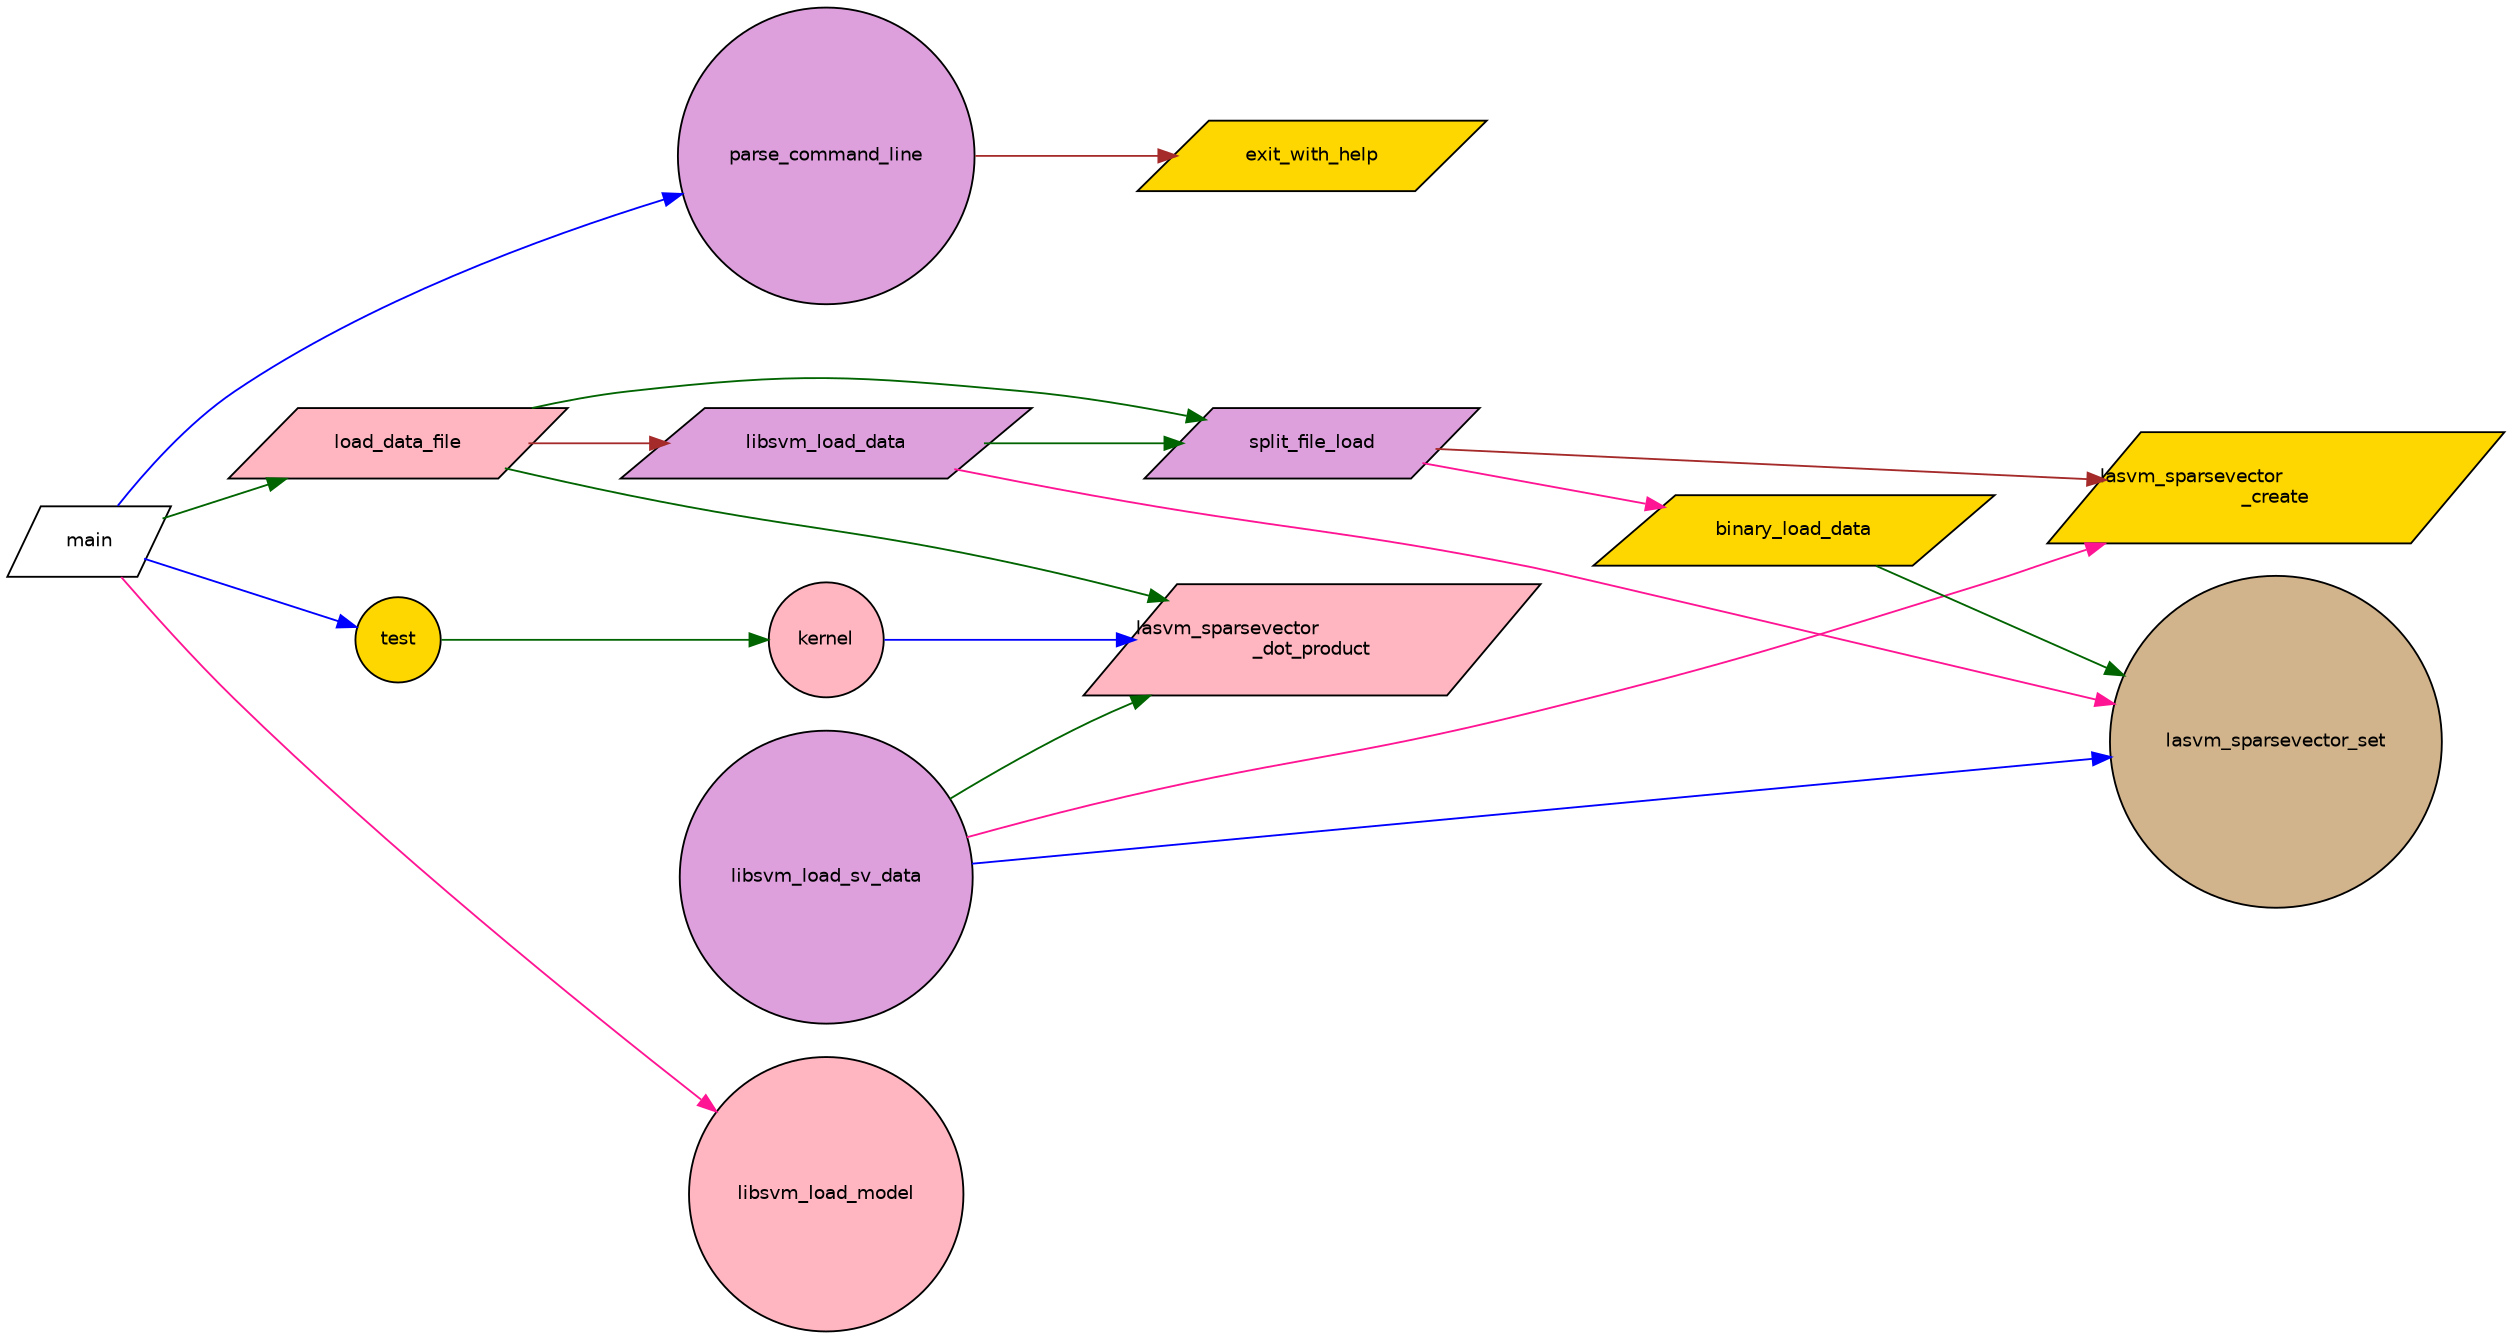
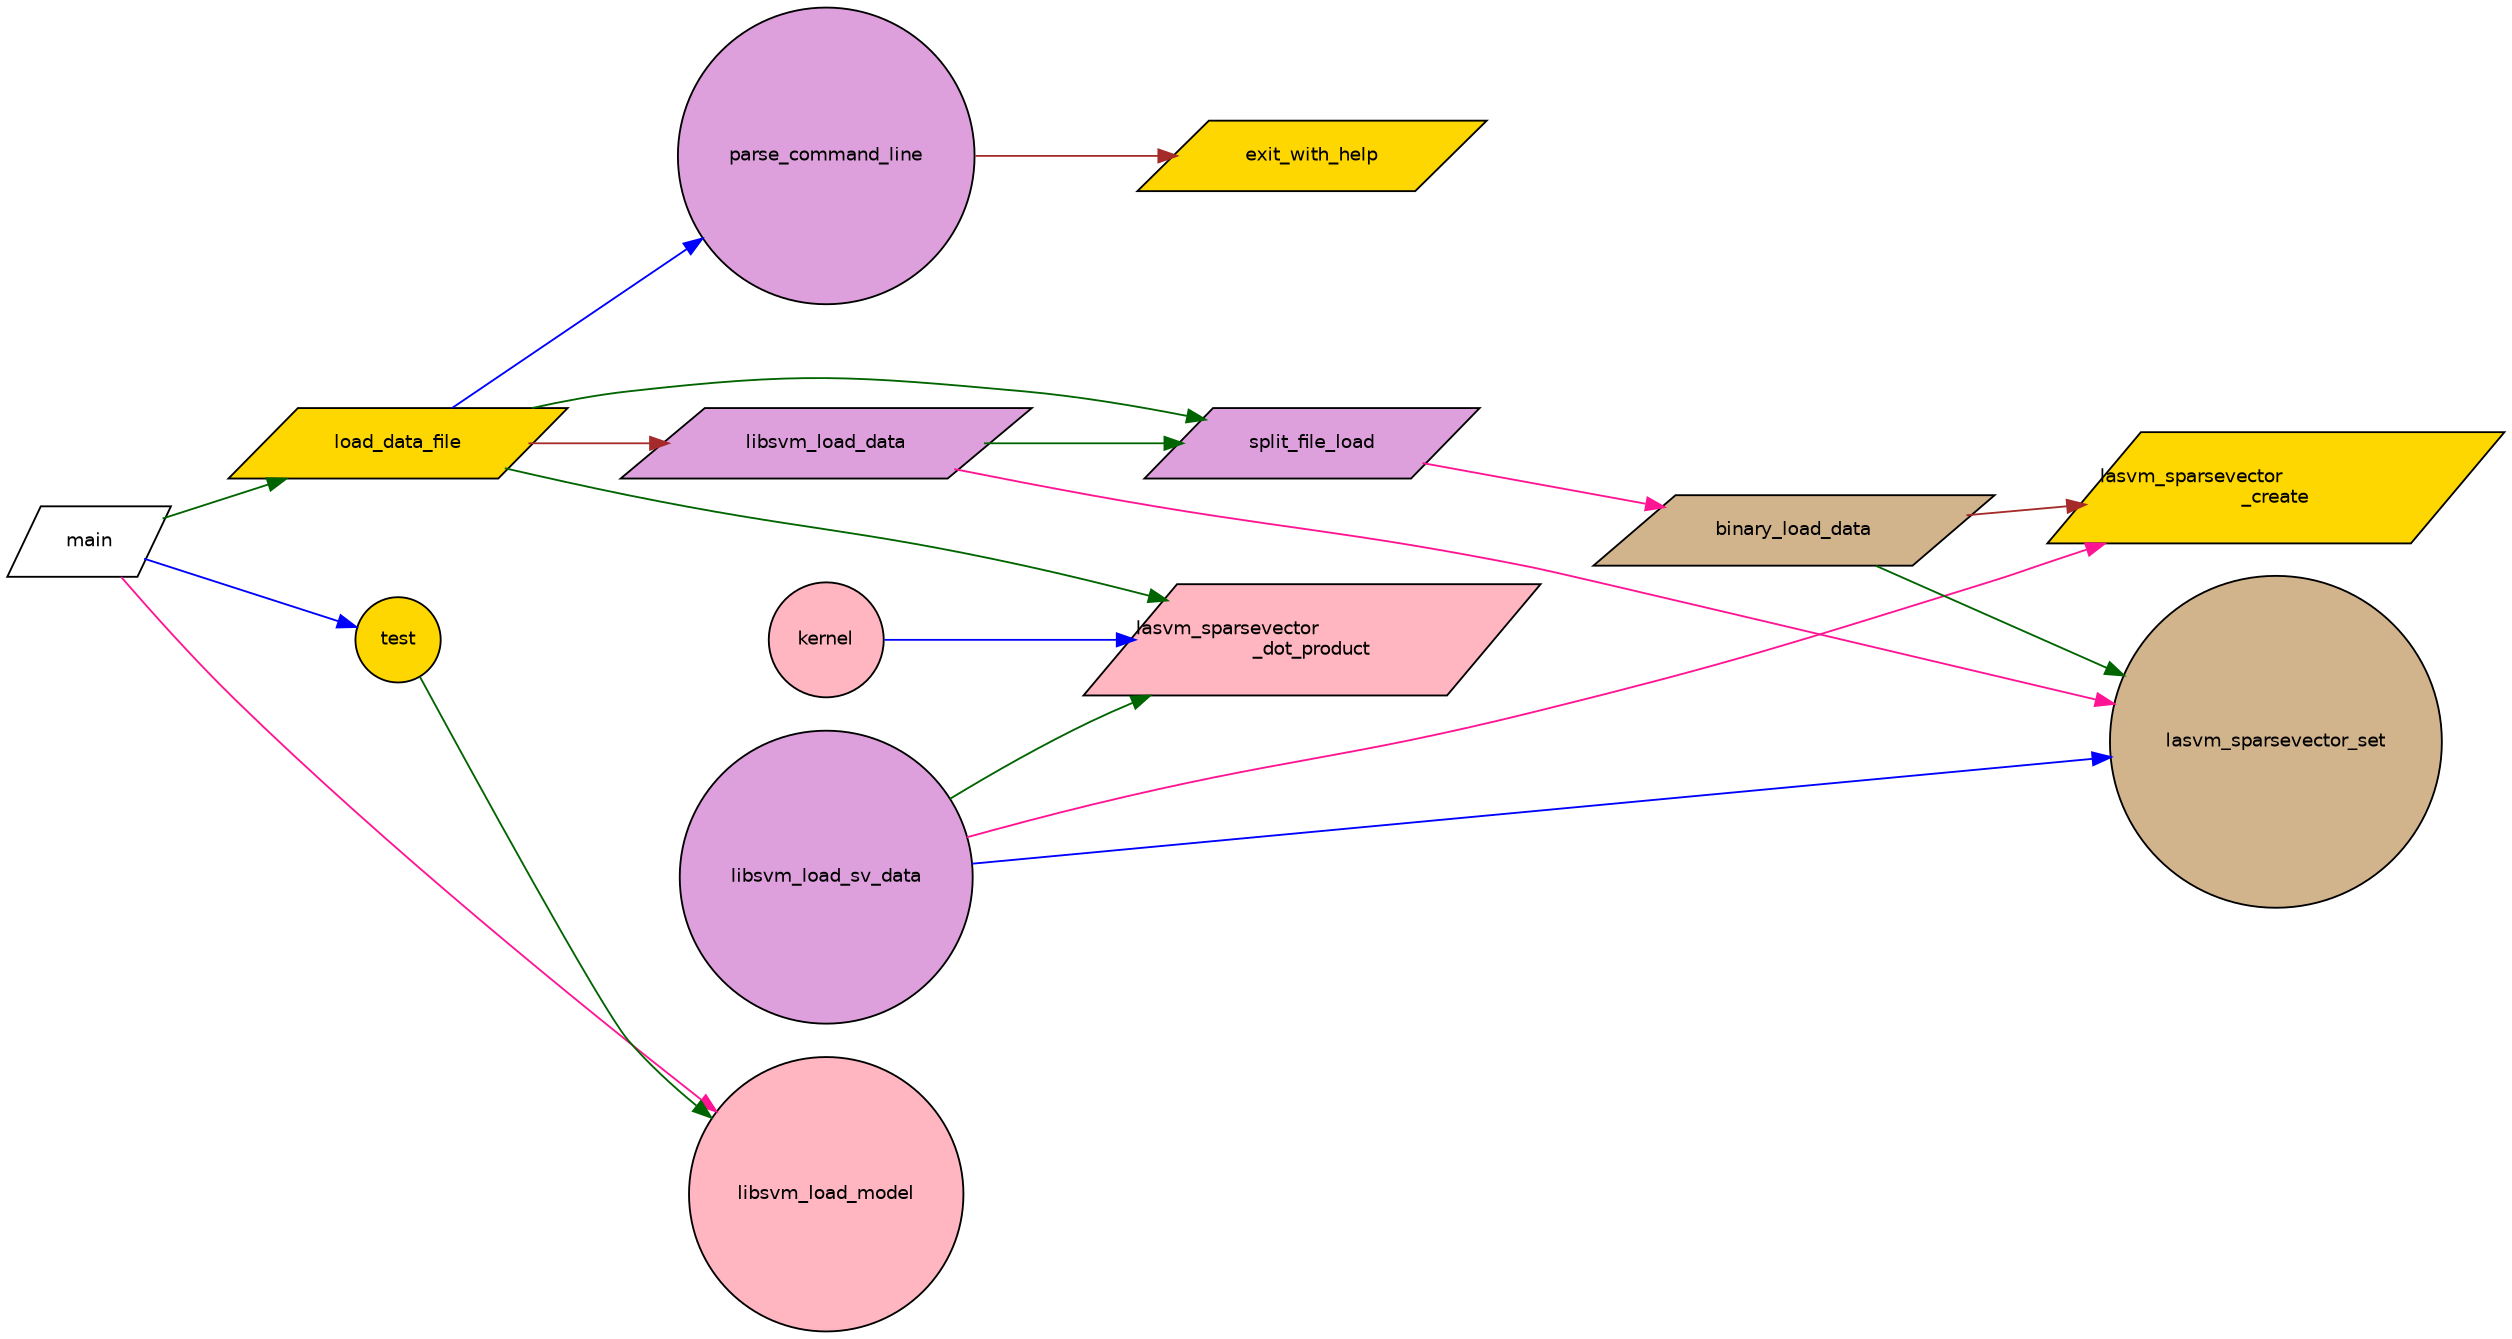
(368, 315) -> (569, 329)
(398, 443) -> (398, 443)
(1761, 464) -> (2017, 511)
(1794, 530) -> (1794, 530)
(595, 640) -> (544, 902)
